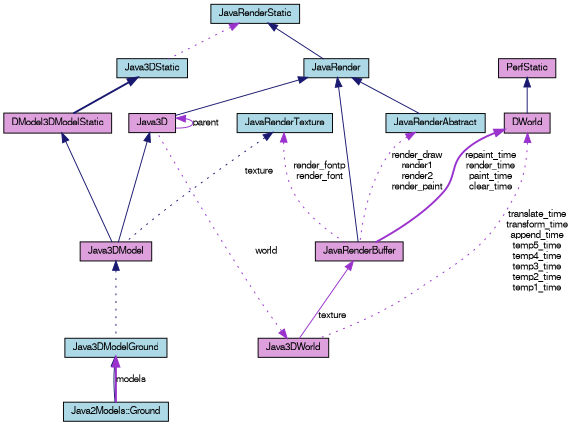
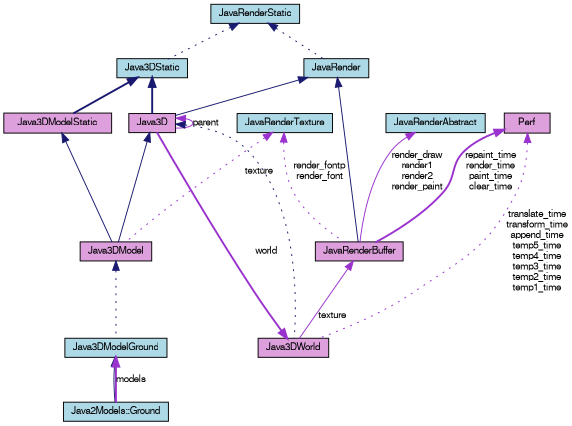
(199, 43) -> (199, 43)
(300, 44) -> (300, 44)
(527, 68) -> none
(390, 98) -> none
none -> (152, 100)
(58, 123) -> (58, 123)
(527, 123) -> (527, 123)
(373, 185) -> (373, 185)
(197, 186) -> (197, 186)
none -> (280, 206)
(217, 233) -> (217, 233)
